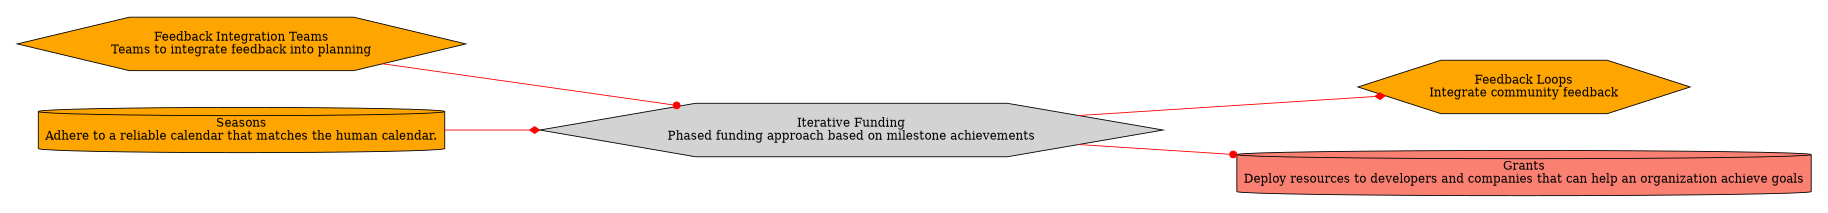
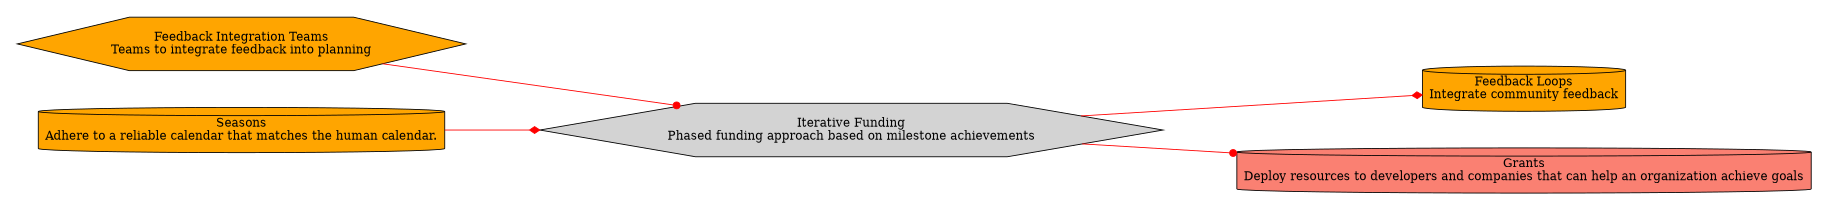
(1524, 87) -> (1524, 89)
